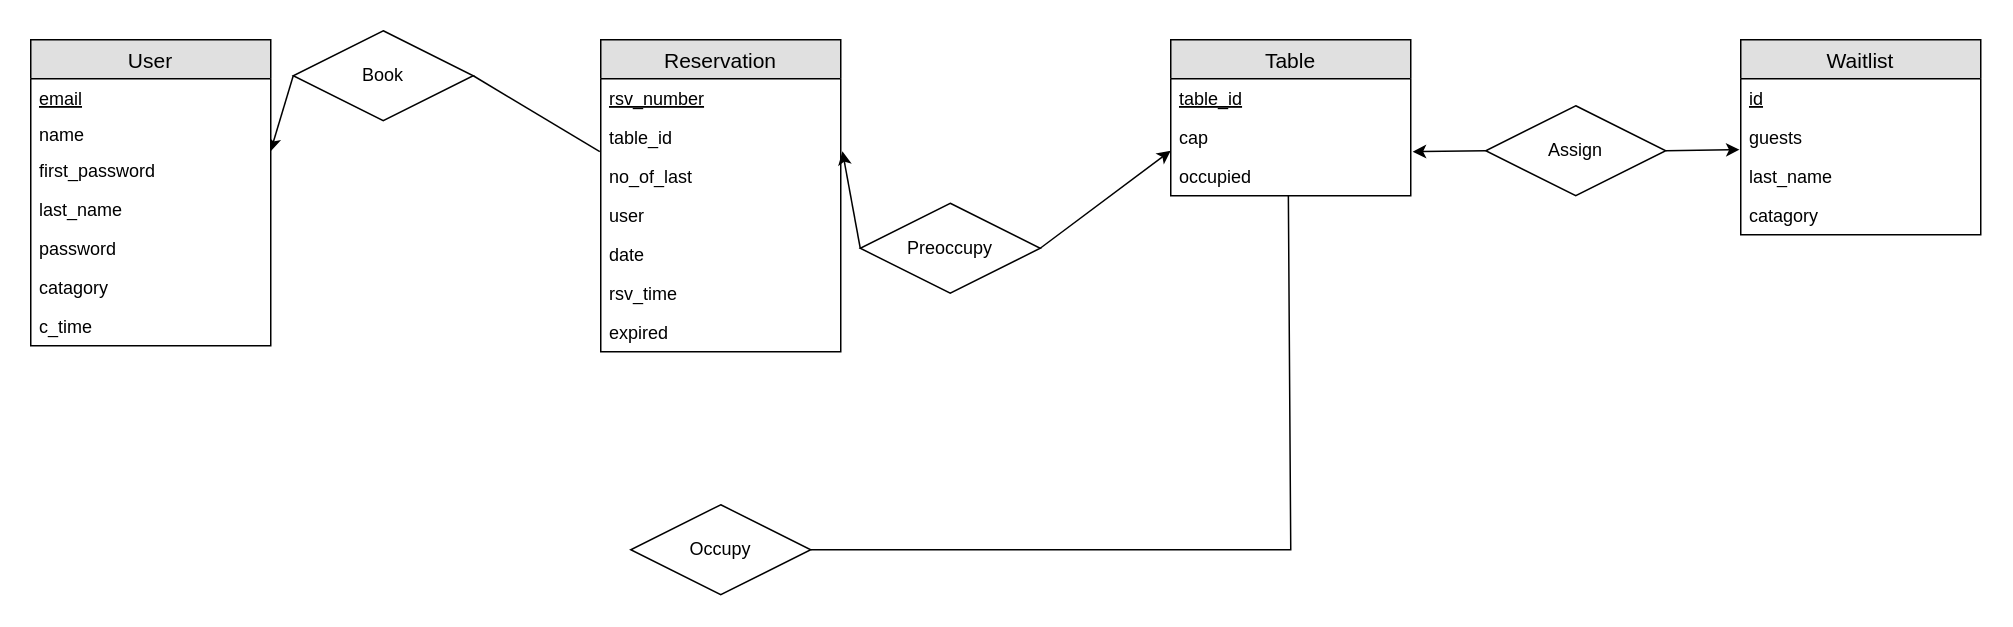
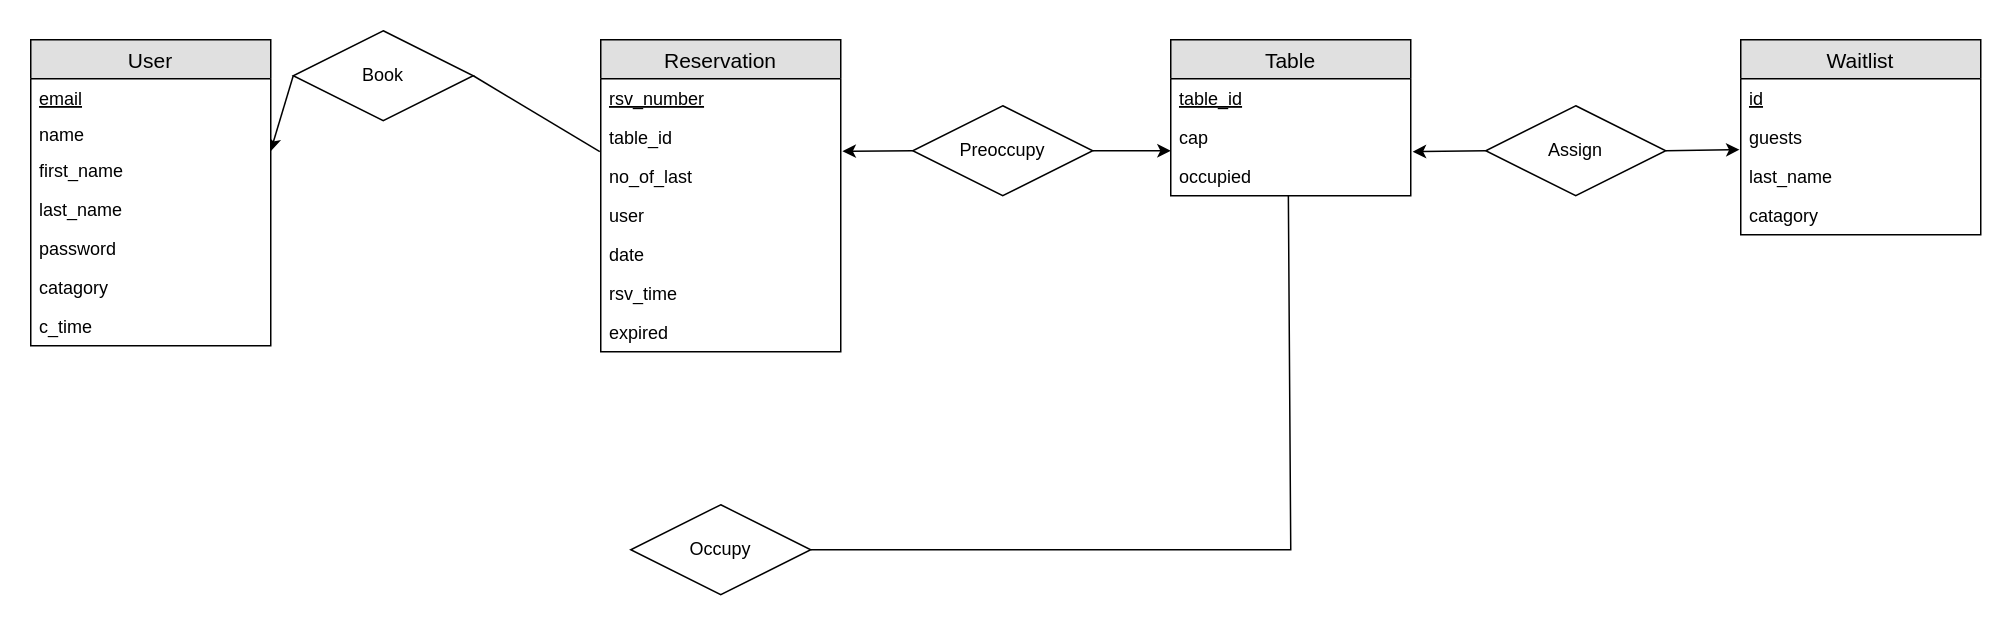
(107, 171) -> (87, 171)
(950, 248) -> (1003, 151)
